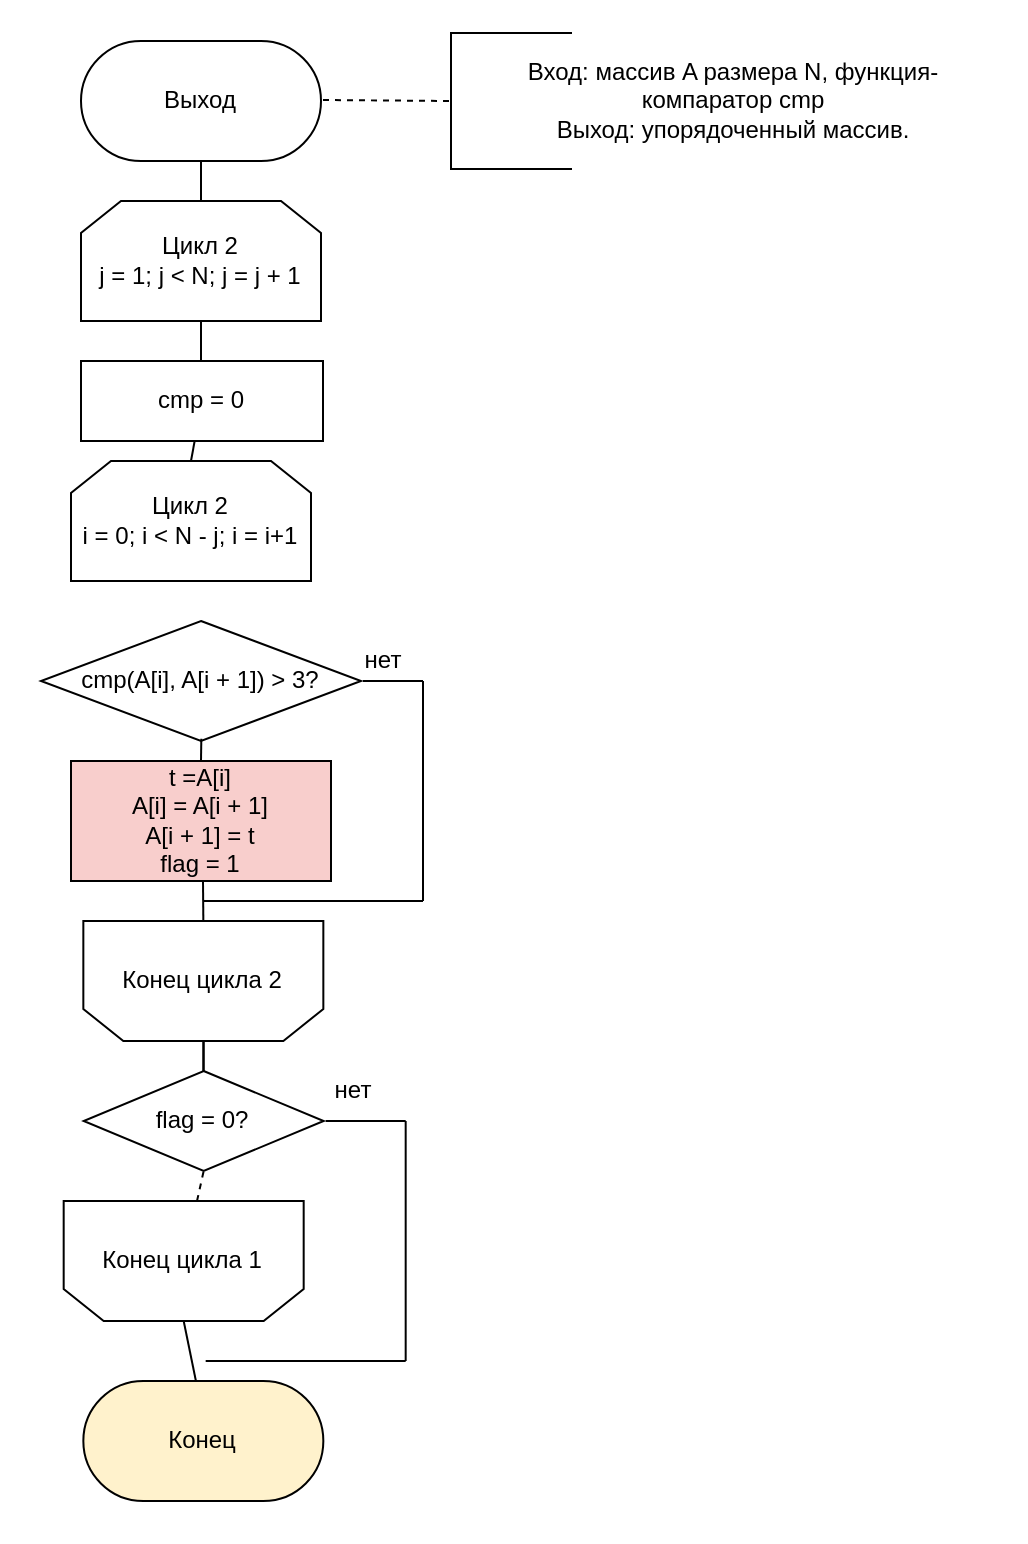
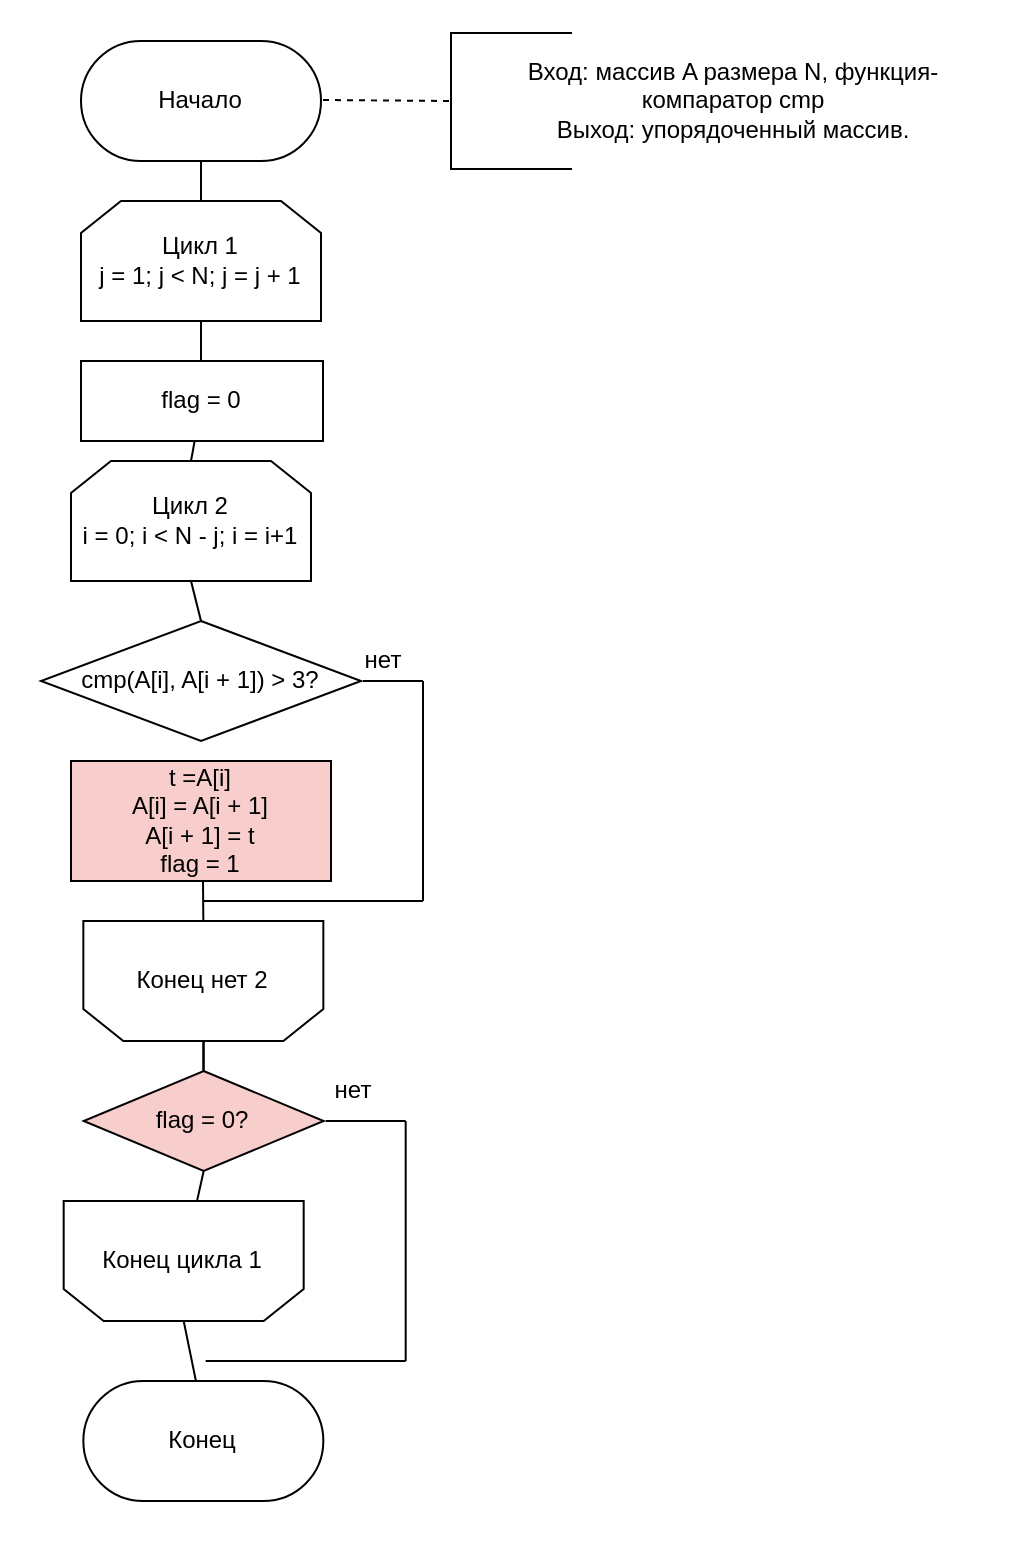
(201, 101) -> (201, 101)
(201, 261) -> (201, 261)
(202, 401) -> (202, 401)
none -> (196, 601)
(201, 750) -> none
(203, 981) -> (203, 981)
(204, 1121) -> (204, 1121)
(200, 1187) -> (200, 1187)
(203, 1441) -> (203, 1441)
